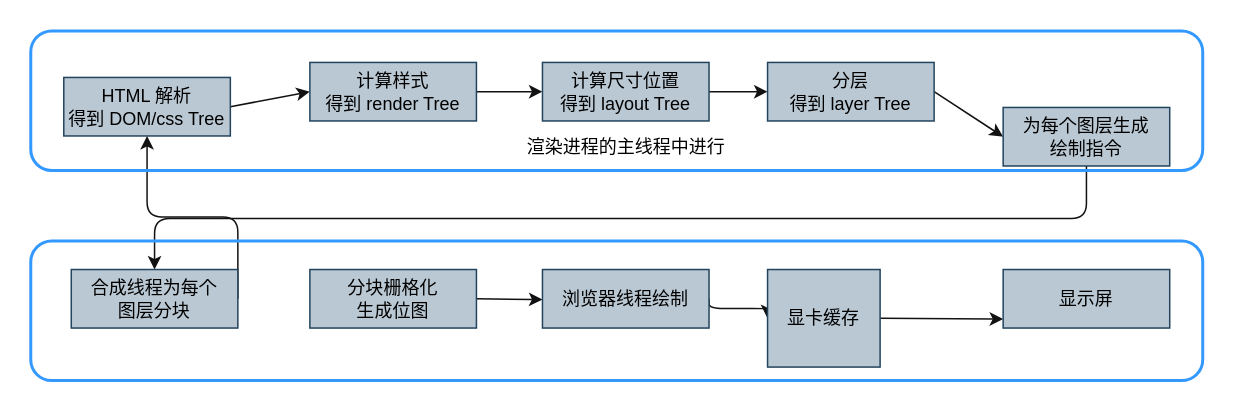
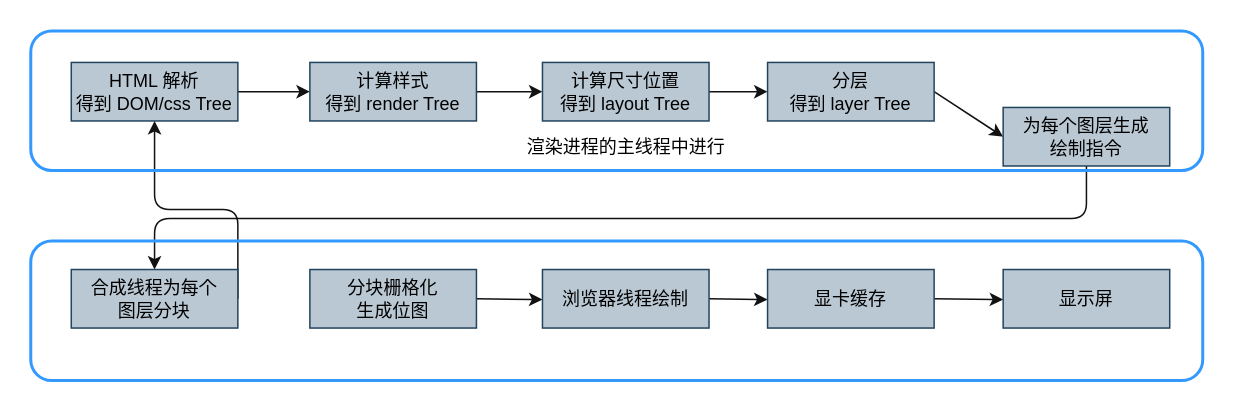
(147, 107) -> (155, 92)
(824, 318) -> (851, 299)
